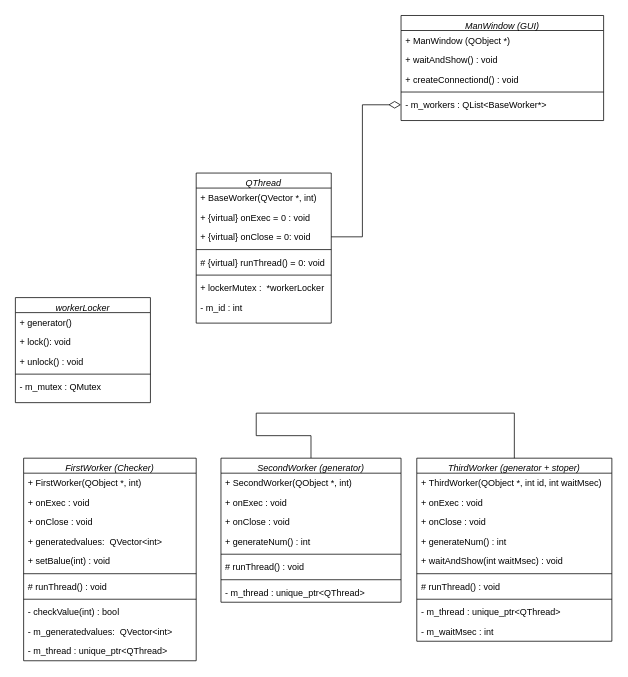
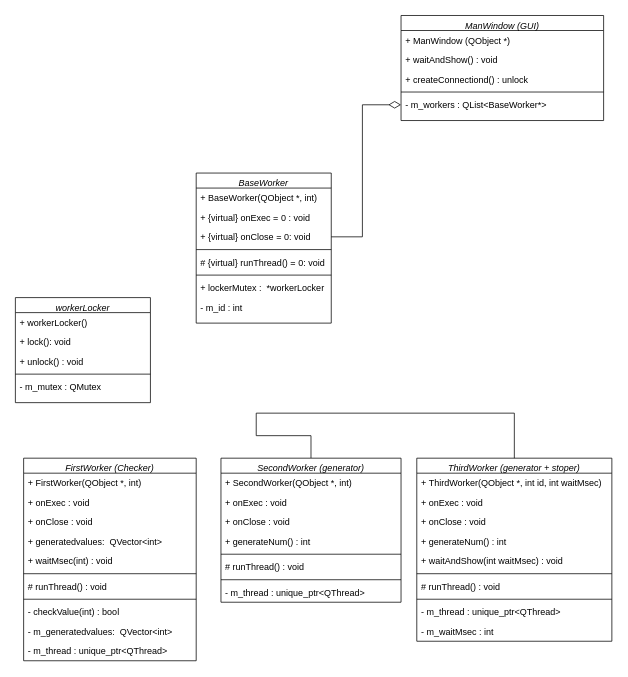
(469, 80) -> (474, 80)
(263, 183) -> (263, 183)
(265, 198) -> (265, 198)
(52, 323) -> (60, 323)
(75, 561) -> (75, 561)
